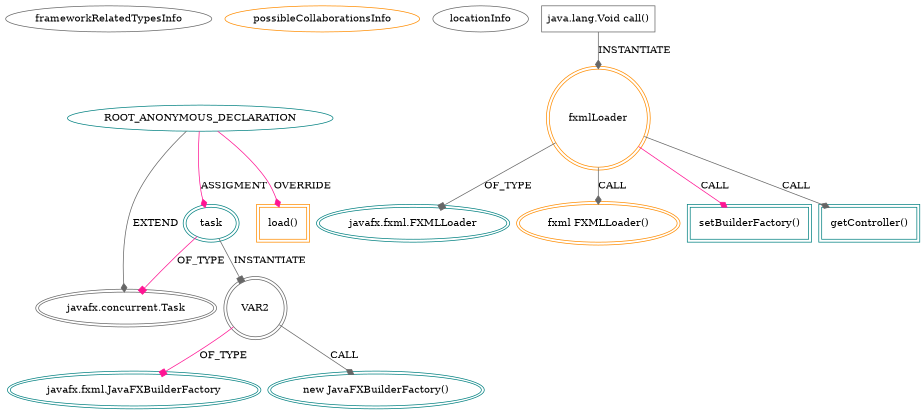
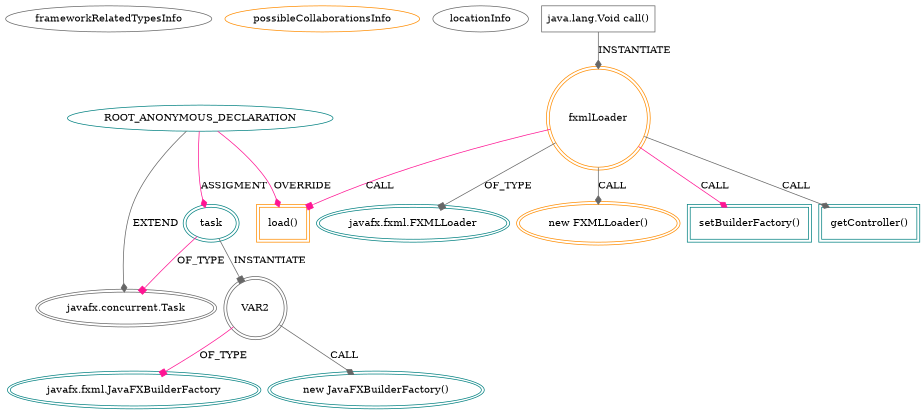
none -> (430, 162)
(598, 223) -> (598, 223)
